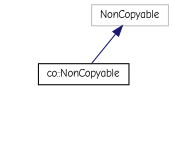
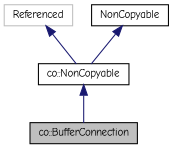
none -> (38, 15)
(130, 15) -> (130, 15)
none -> (84, 133)
